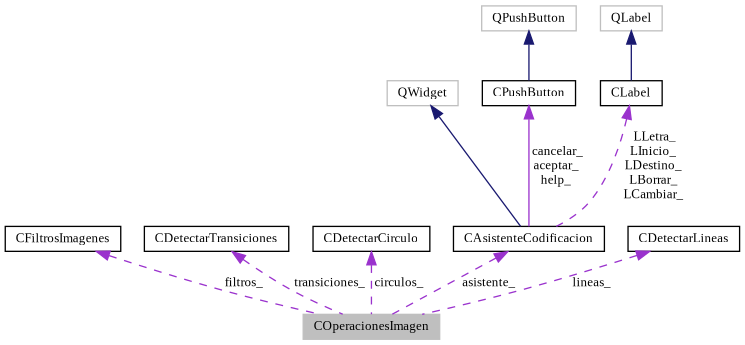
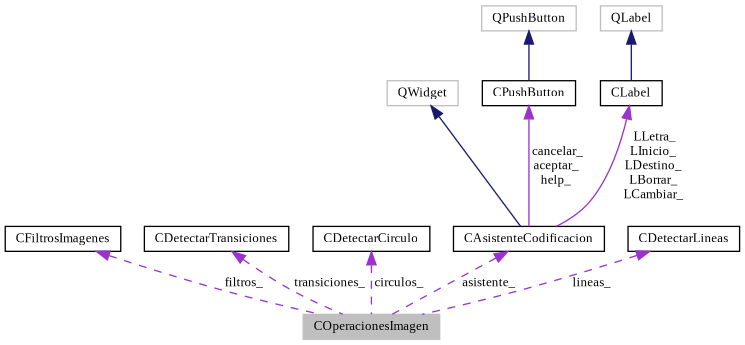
(604, 181) -> (604, 181)
